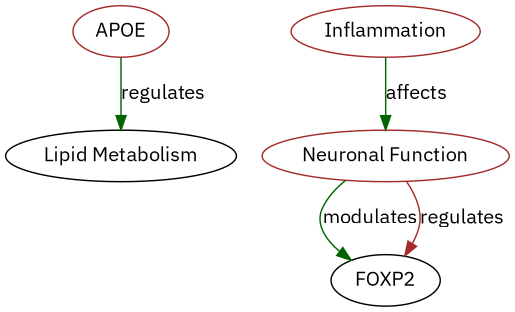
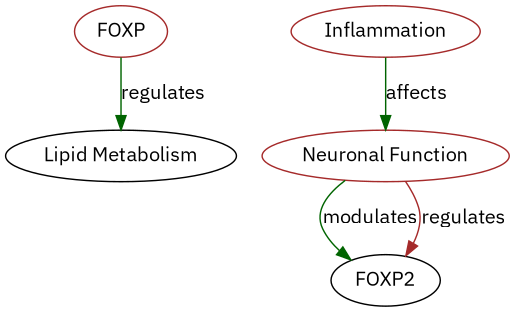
(121, 31) -> (121, 31)
